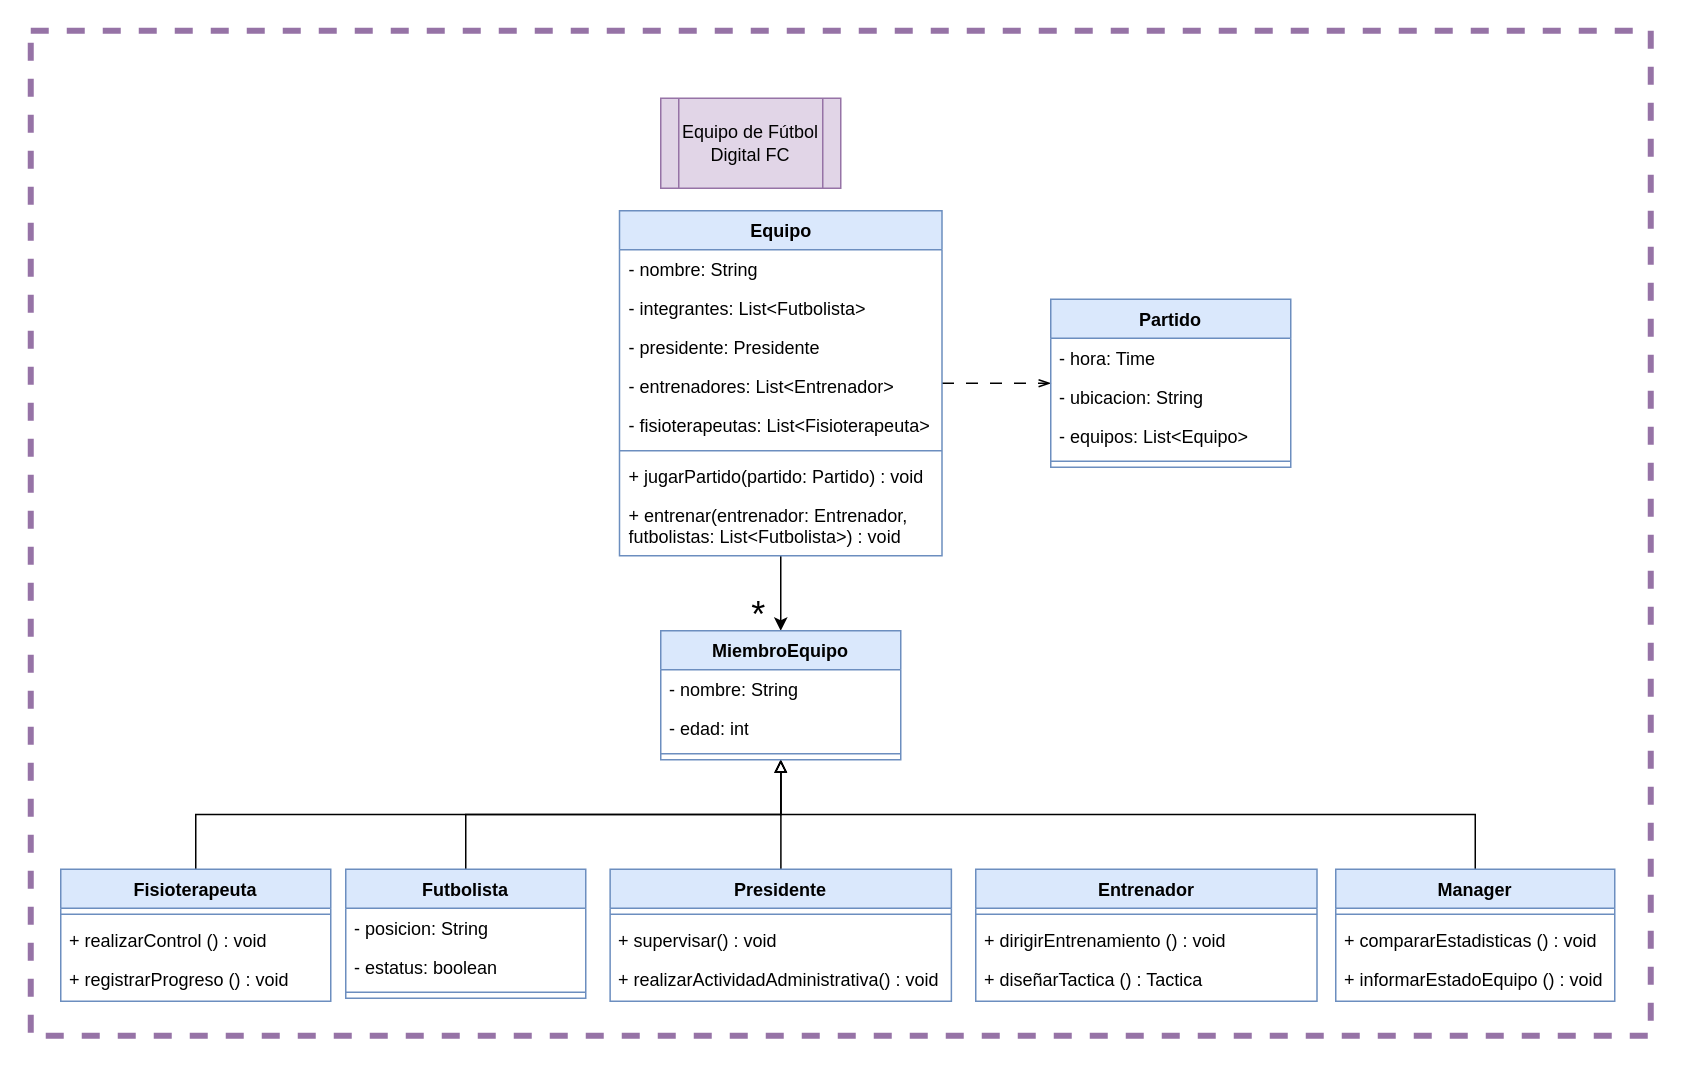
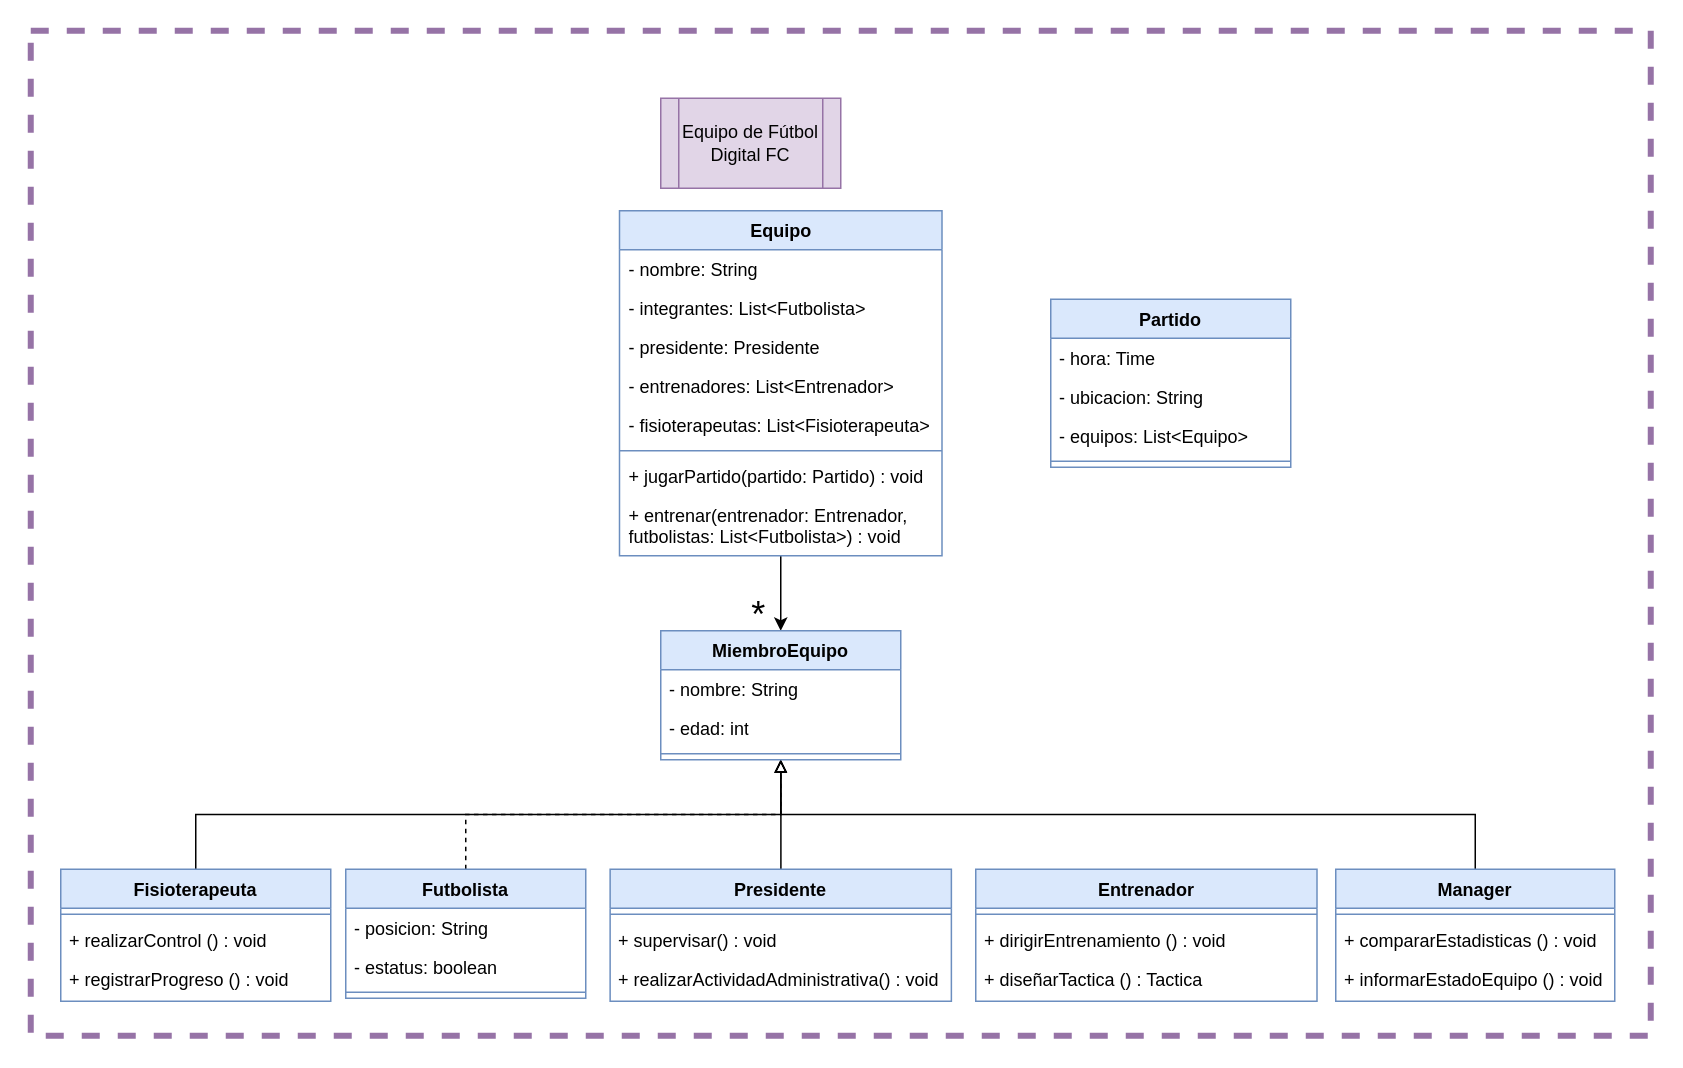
(971, 383) -> none
(466, 842) -> (466, 842)
